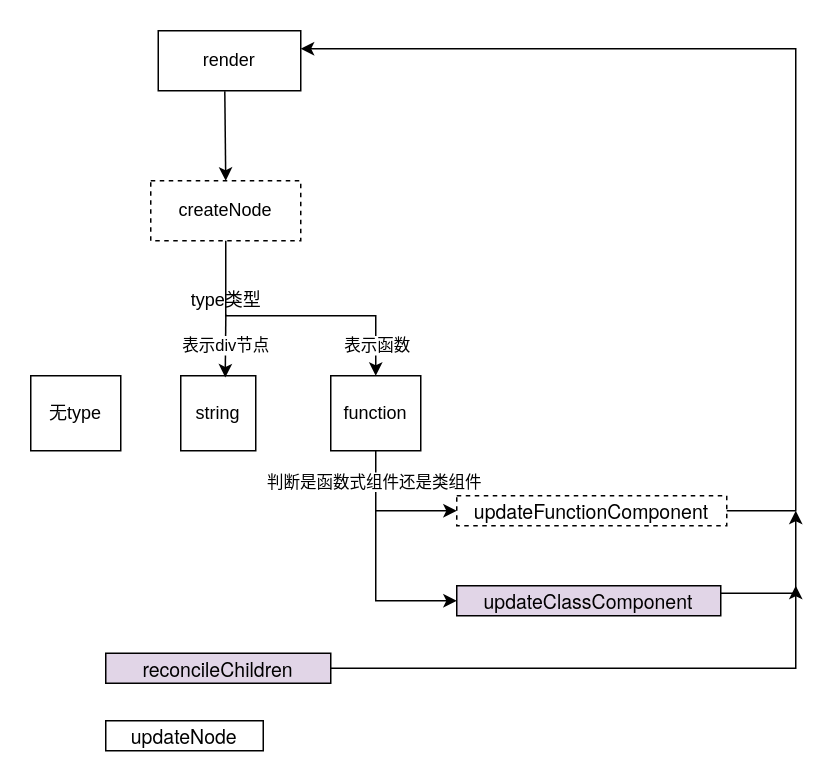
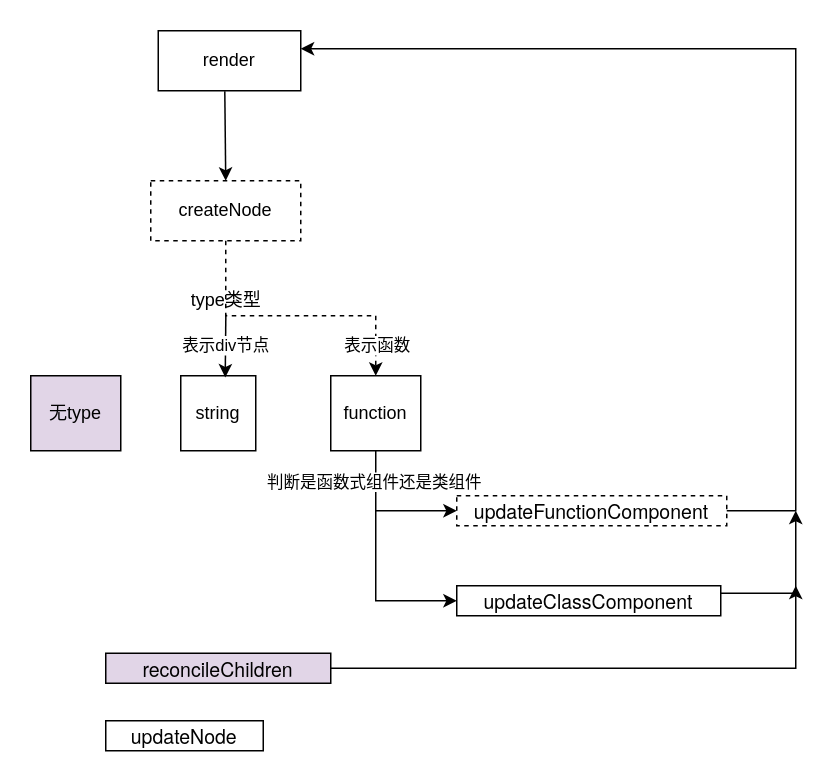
(274, 316) -> (274, 316)
(76, 413) -> (76, 413)
(589, 601) -> (589, 601)
